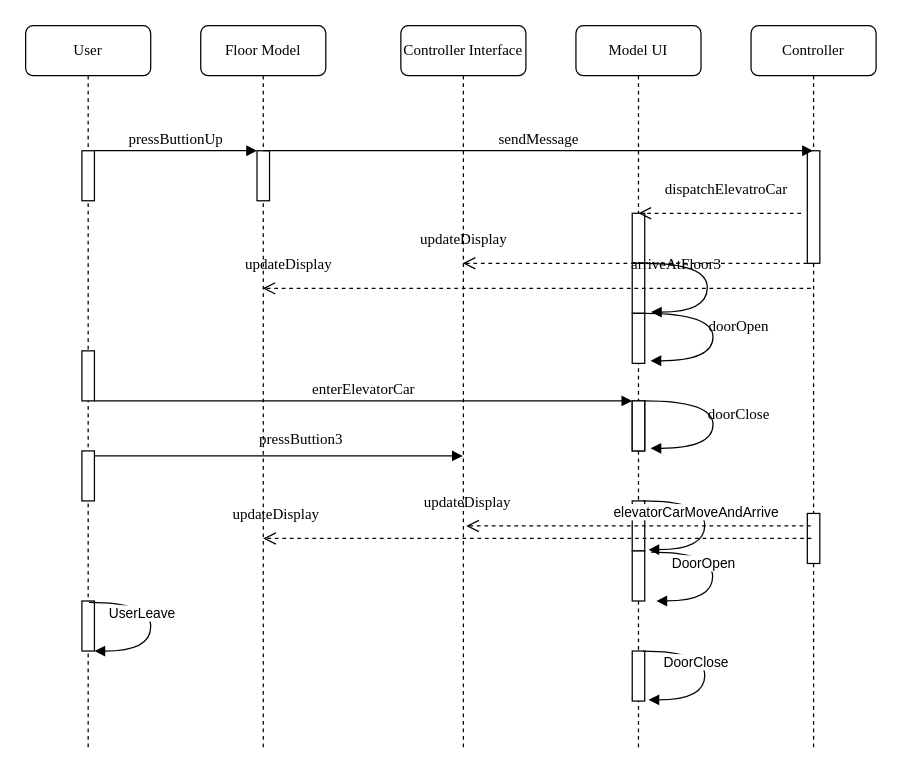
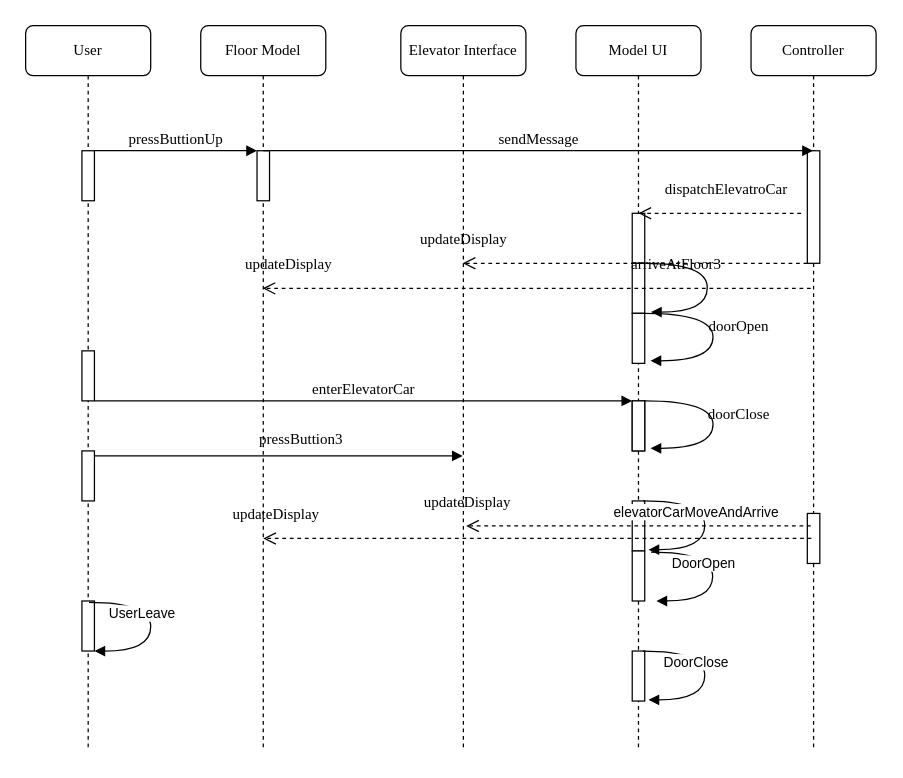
(463, 51) -> (463, 51)
